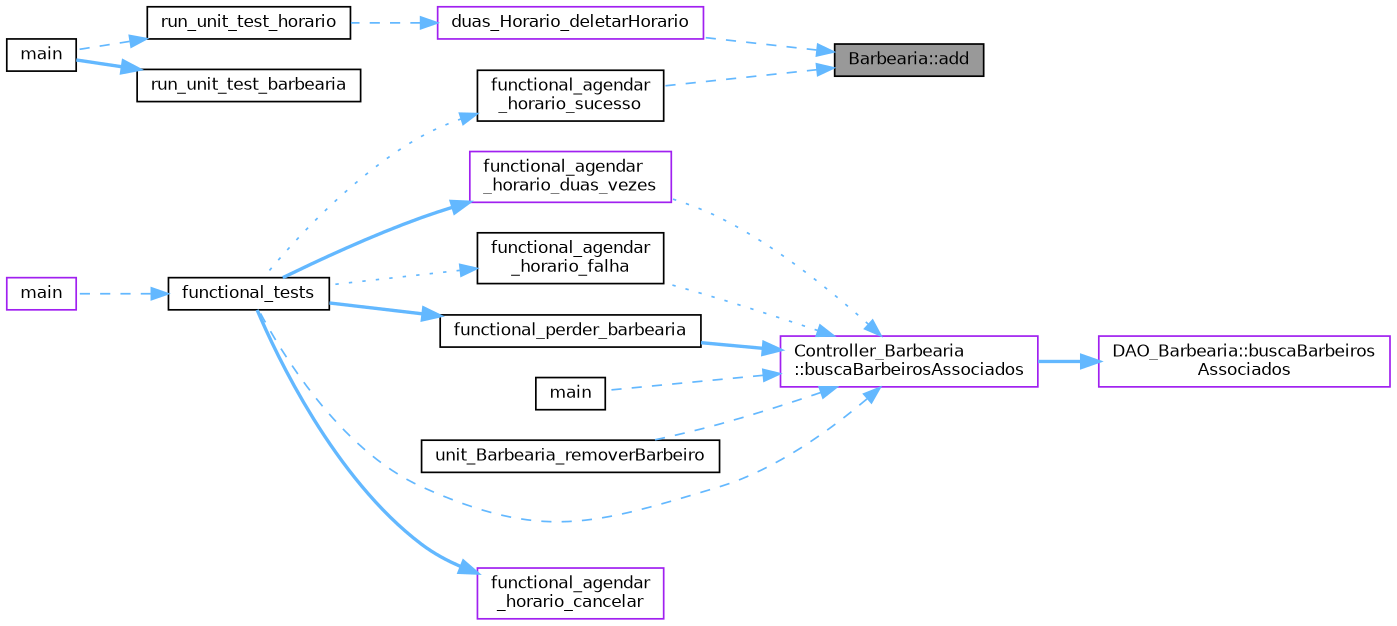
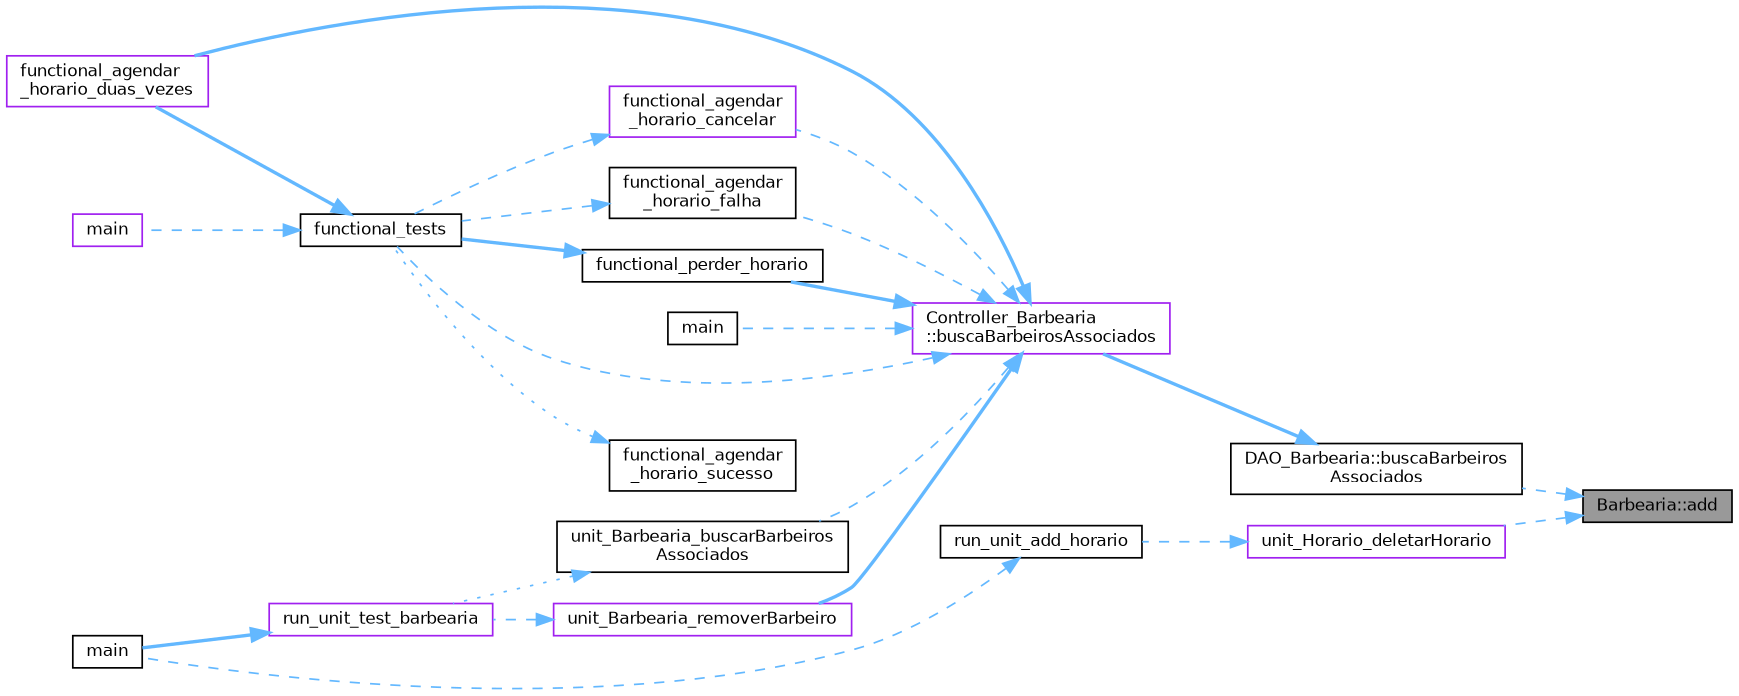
(249, 23) -> (1041, 542)
(571, 23) -> (1376, 542)
(741, 78) -> (1544, 491)
(249, 85) -> (381, 620)
none -> (913, 195)
(366, 239) -> (245, 156)
(776, 251) -> (665, 16)
(395, 278) -> (527, 213)
(741, 306) -> (890, 250)
(571, 331) -> (703, 266)
(1244, 361) -> (1376, 469)
(738, 419) -> (923, 494)
(338, 456) -> (502, 173)
(571, 456) -> (703, 620)
none -> (703, 547)
none -> (515, 620)
